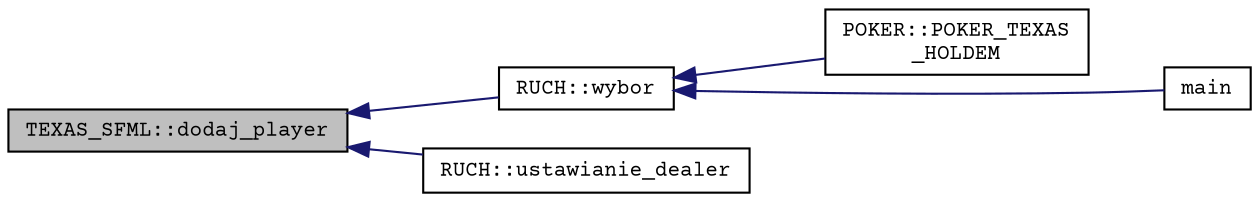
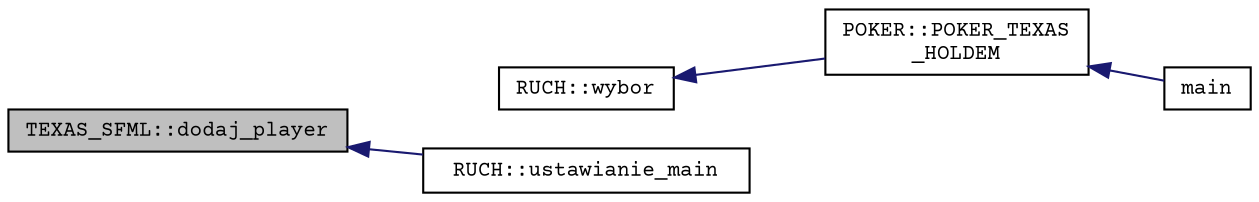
(930, 94) -> (1137, 76)
(434, 104) -> none
(586, 171) -> (586, 171)
